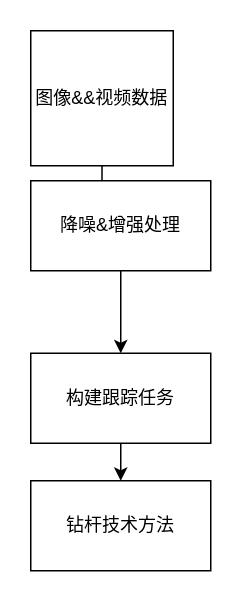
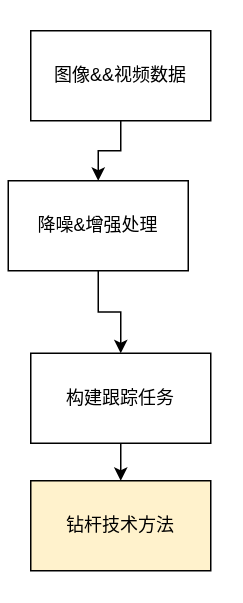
(102, 98) -> (121, 76)
(121, 226) -> (98, 226)
(121, 526) -> (121, 526)
